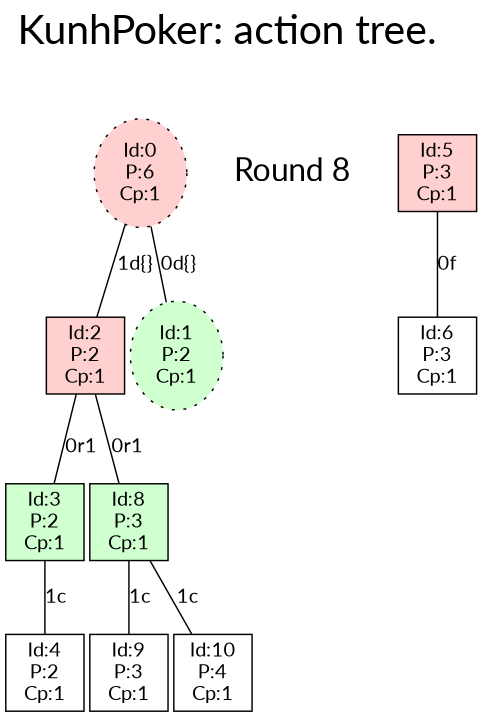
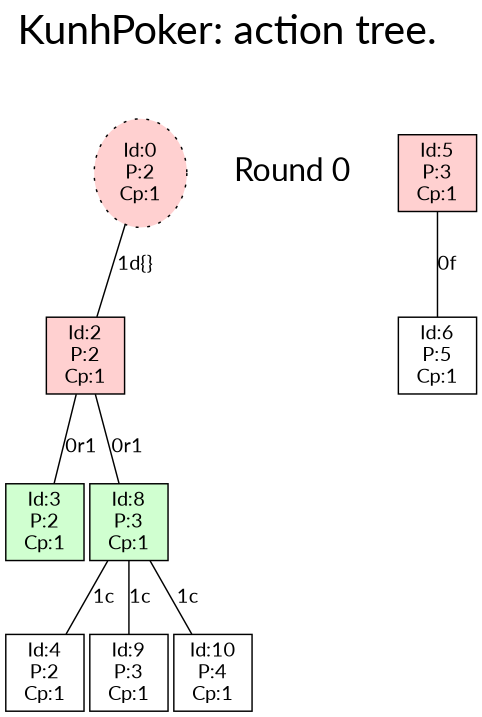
(141, 173) -> (141, 173)
(293, 173) -> (293, 173)
(177, 356) -> none
(437, 356) -> (437, 356)
(45, 597) -> (87, 597)
